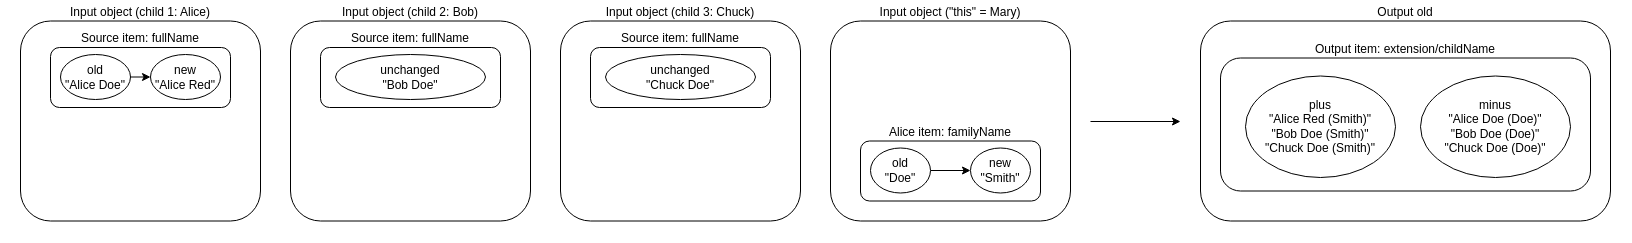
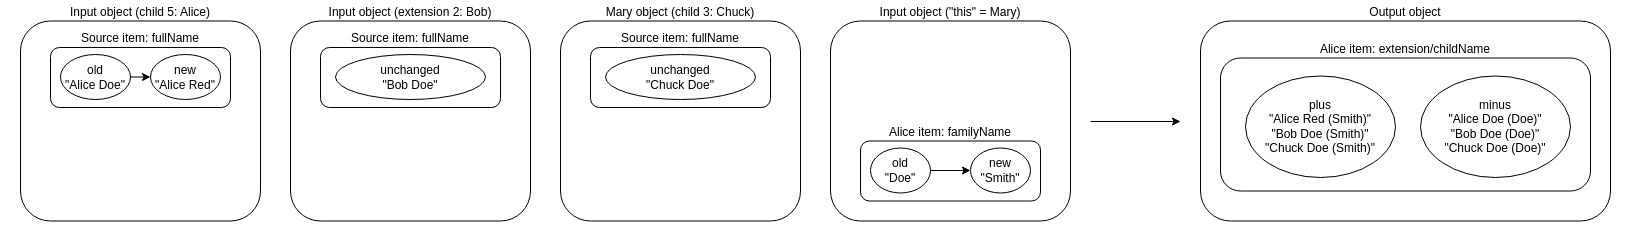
(141, 11) -> (141, 11)
(411, 11) -> (411, 11)
(681, 11) -> (681, 11)
(1406, 11) -> (1406, 11)
(1406, 48) -> (1406, 48)
